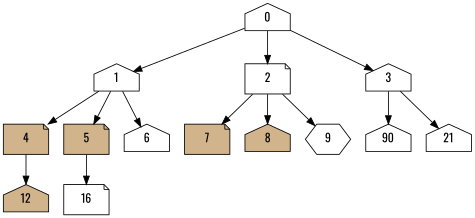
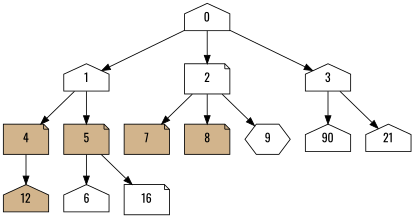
(130, 105) -> (86, 165)
(268, 139) -> (207, 139)
